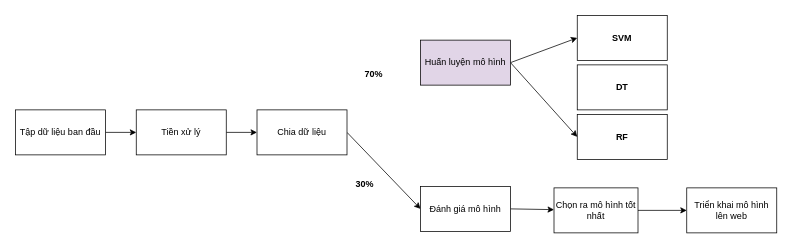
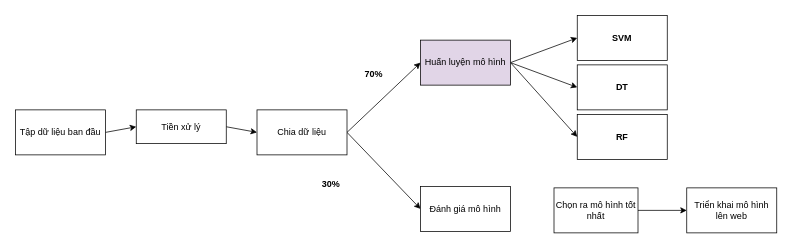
none -> (543, 75)
none -> (384, 97)
(181, 132) -> (181, 127)
(365, 184) -> (331, 184)
(537, 209) -> none
